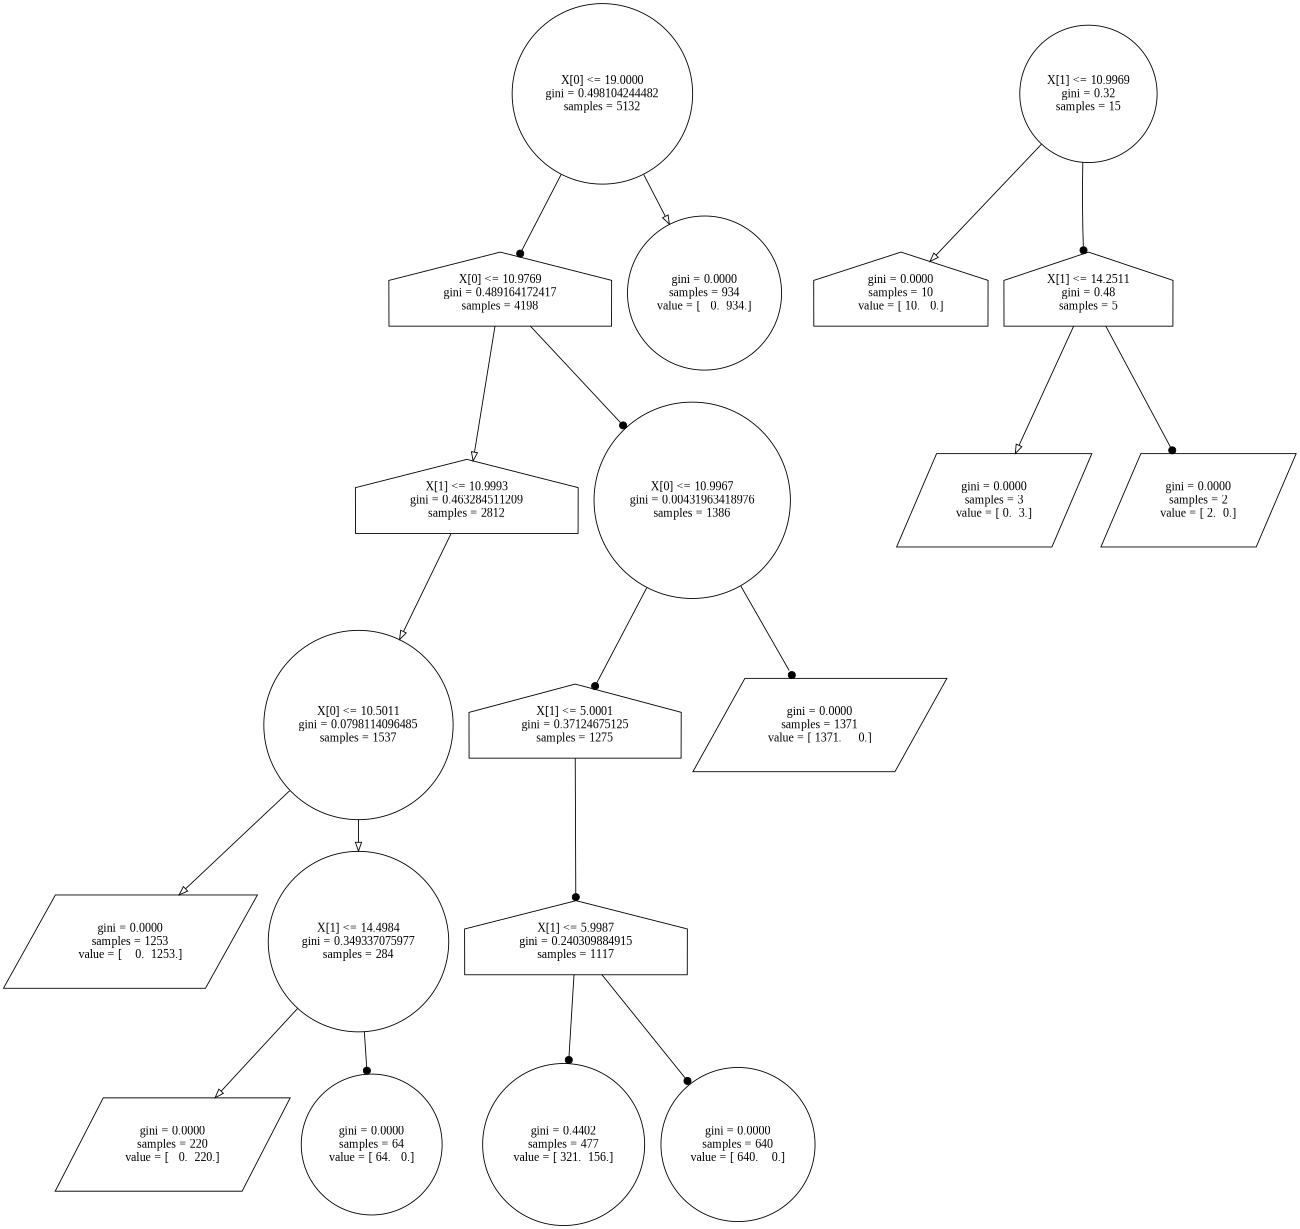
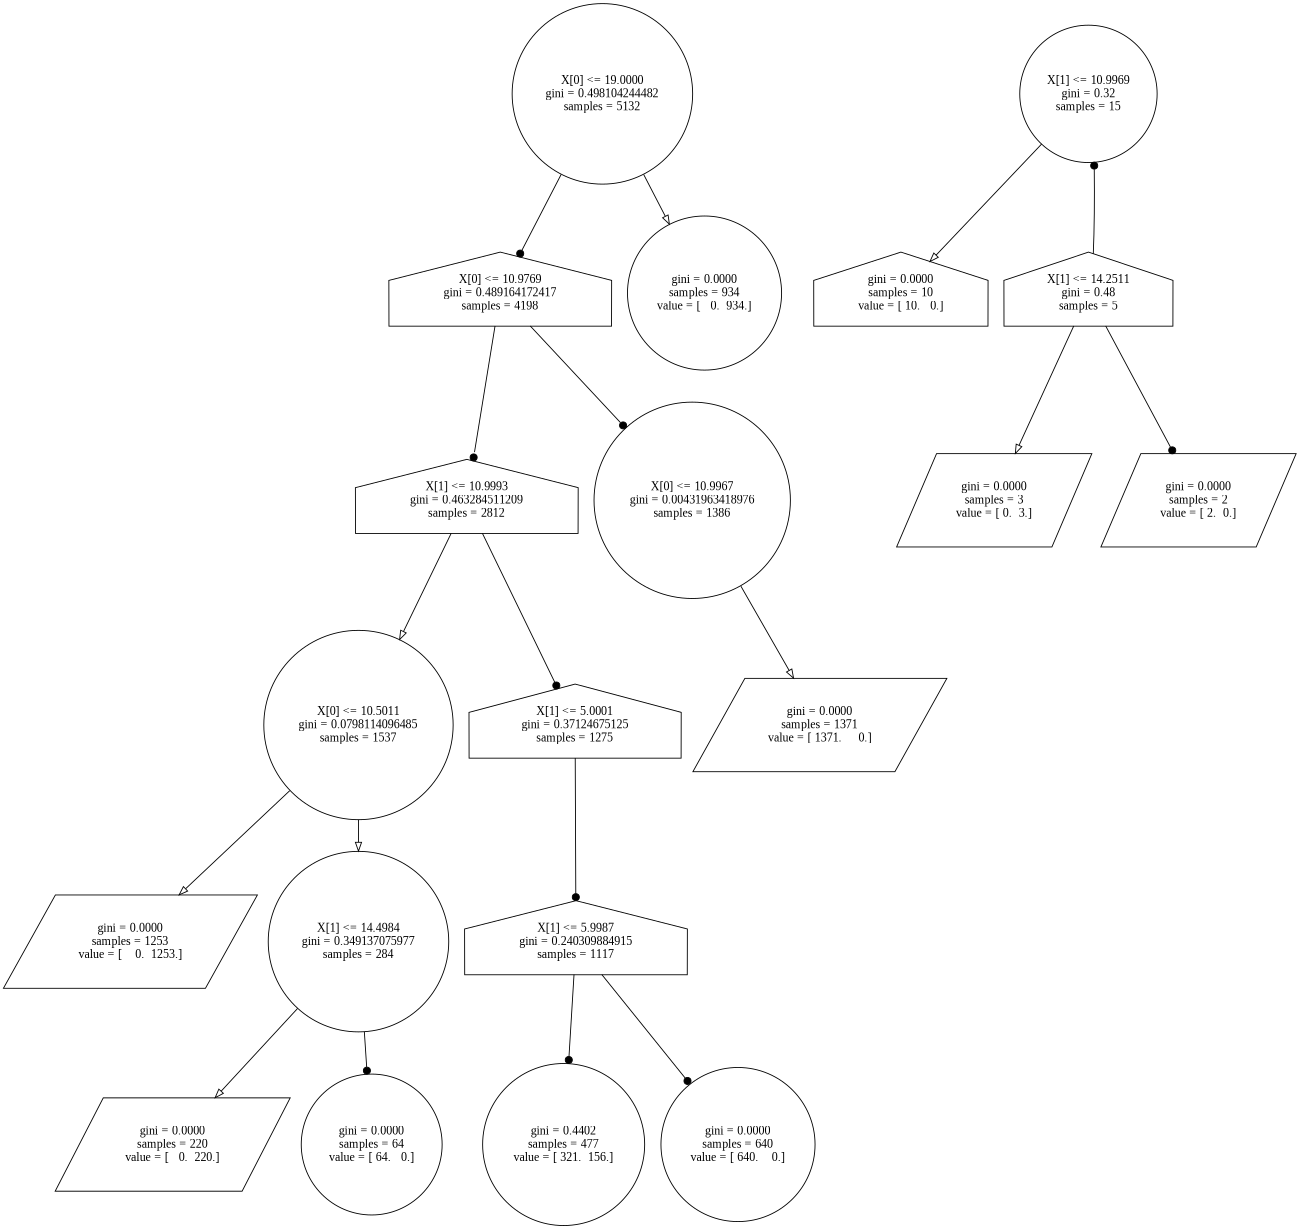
(1083, 204) -> (1094, 212)
(485, 389) -> (485, 389)
(765, 628) -> (765, 628)
(622, 635) -> (519, 608)
(358, 942) -> (358, 942)
